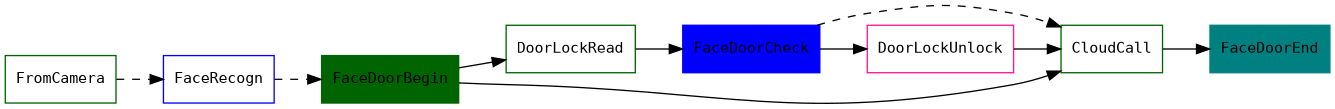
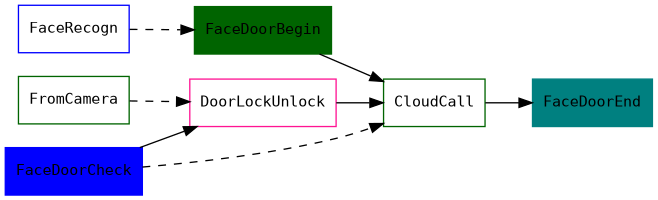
(571, 49) -> none
(133, 79) -> (153, 101)
